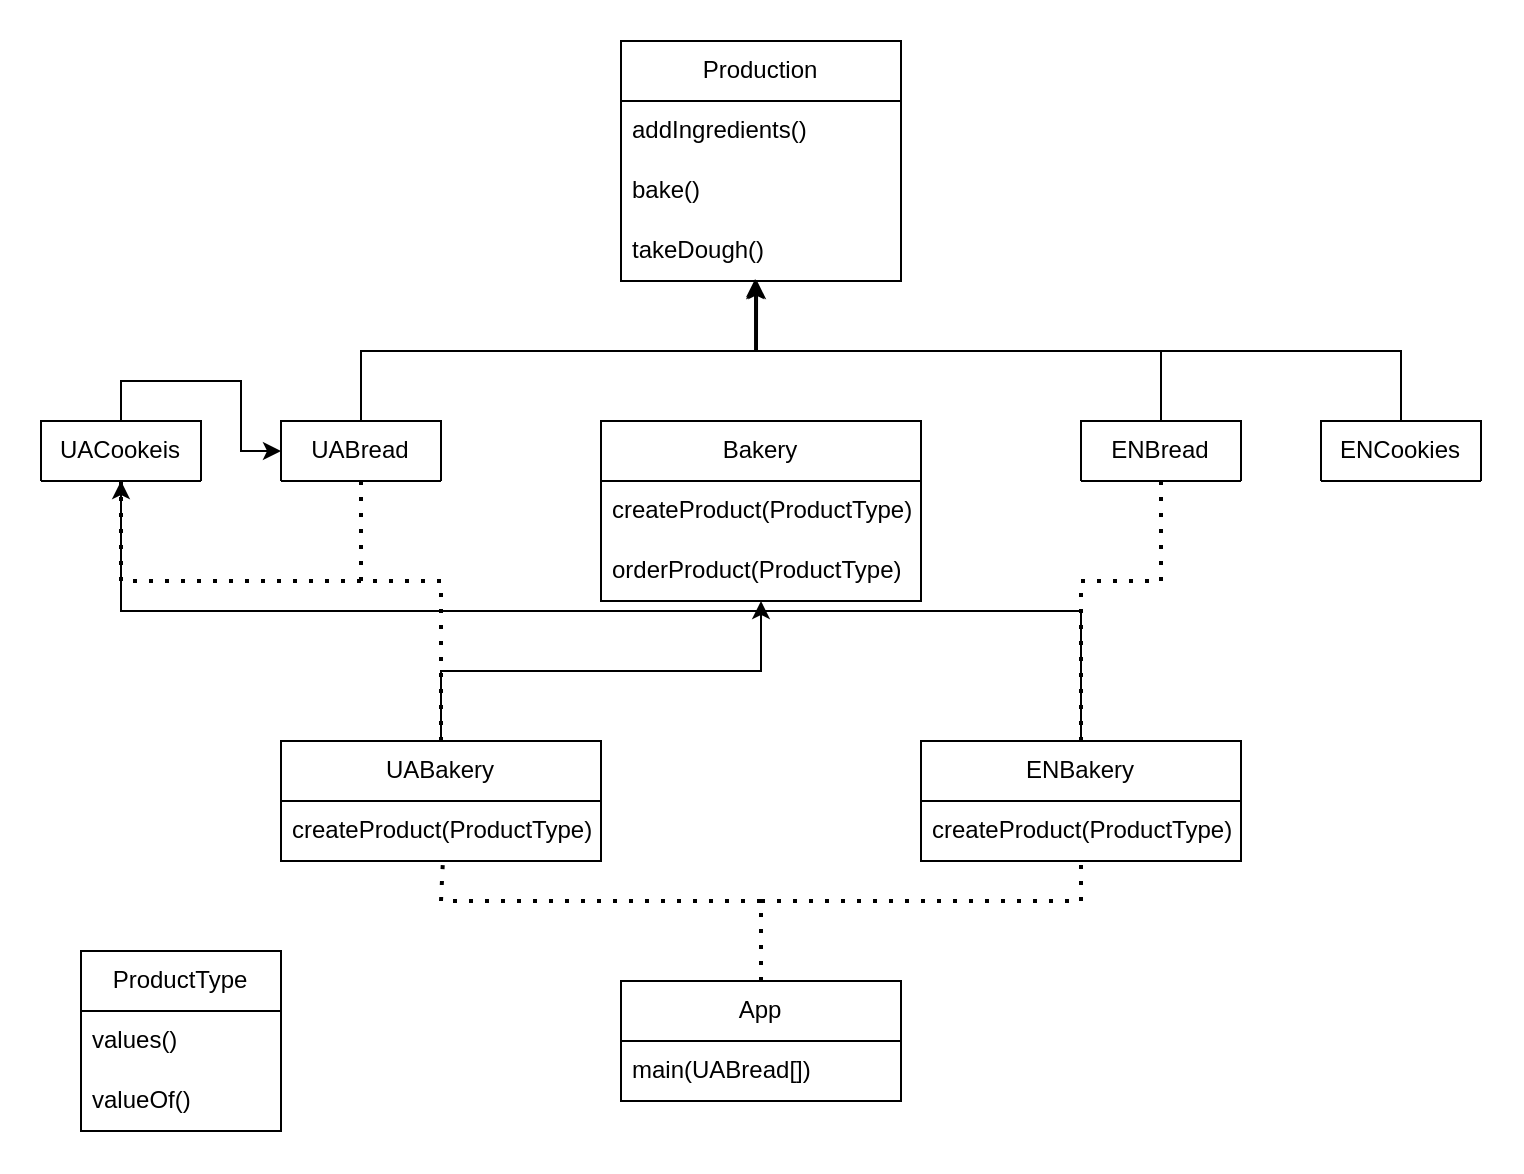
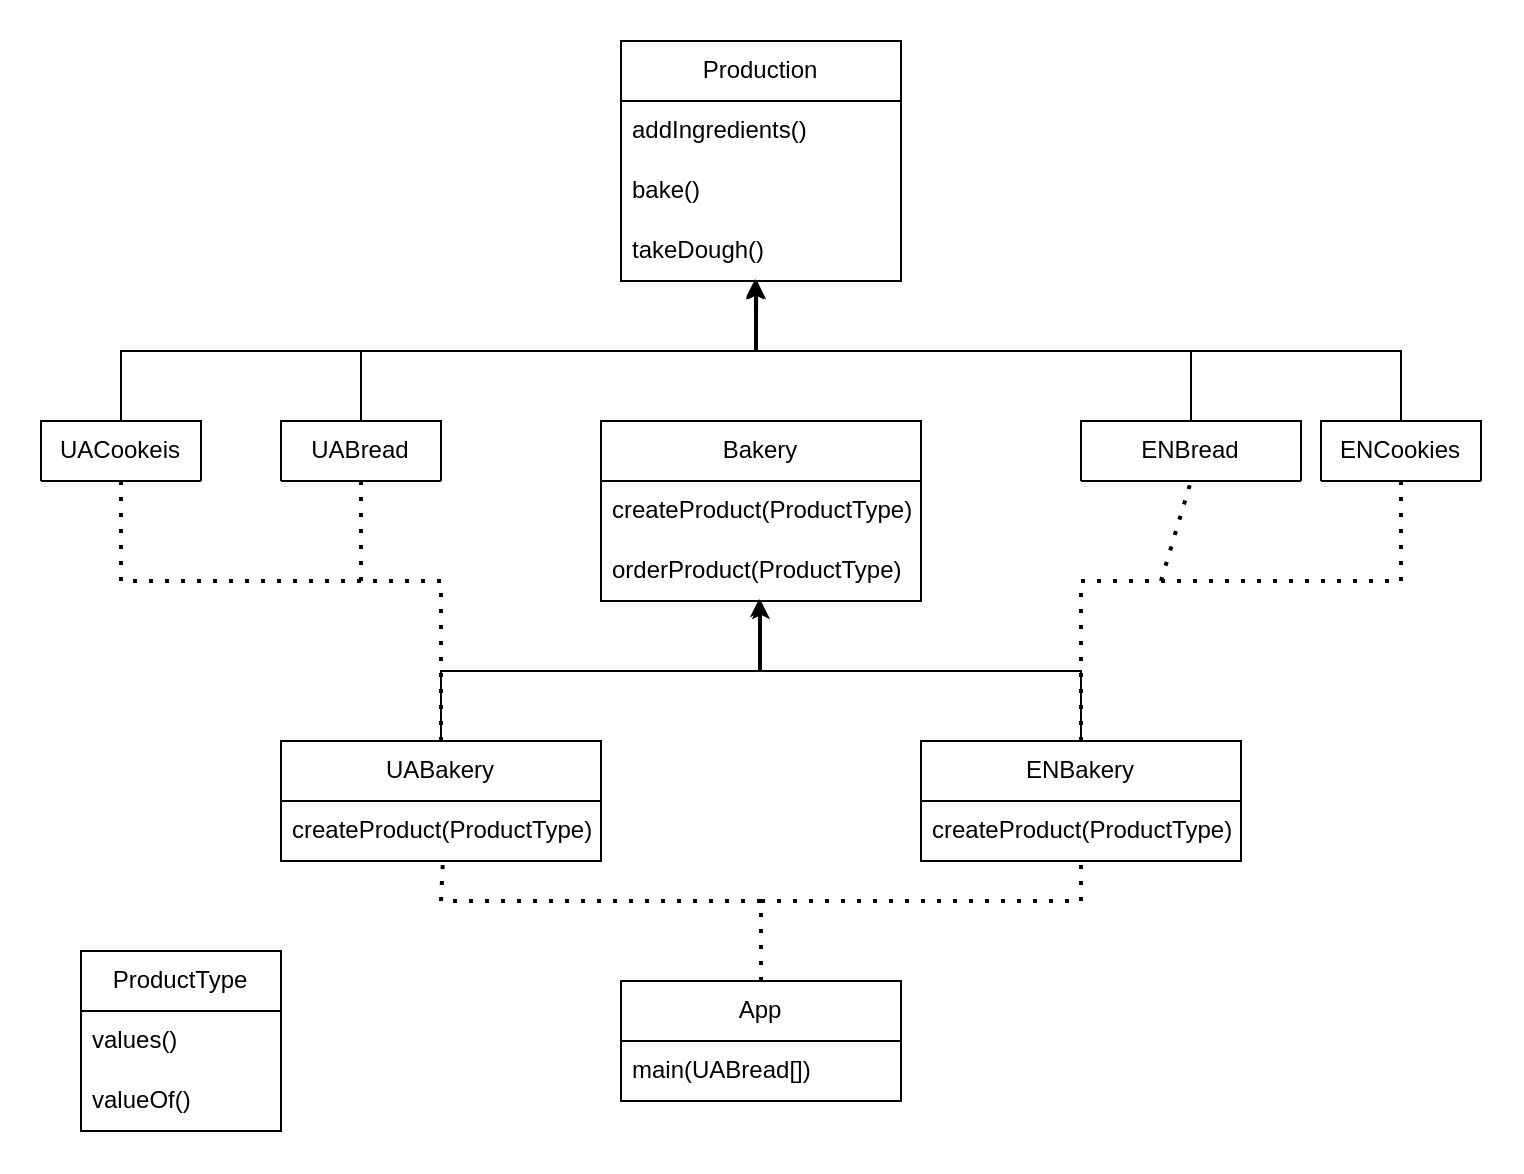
(228, 381) -> (223, 351)
(1161, 451) -> (1191, 451)
none -> (1397, 581)
(586, 611) -> (921, 671)
